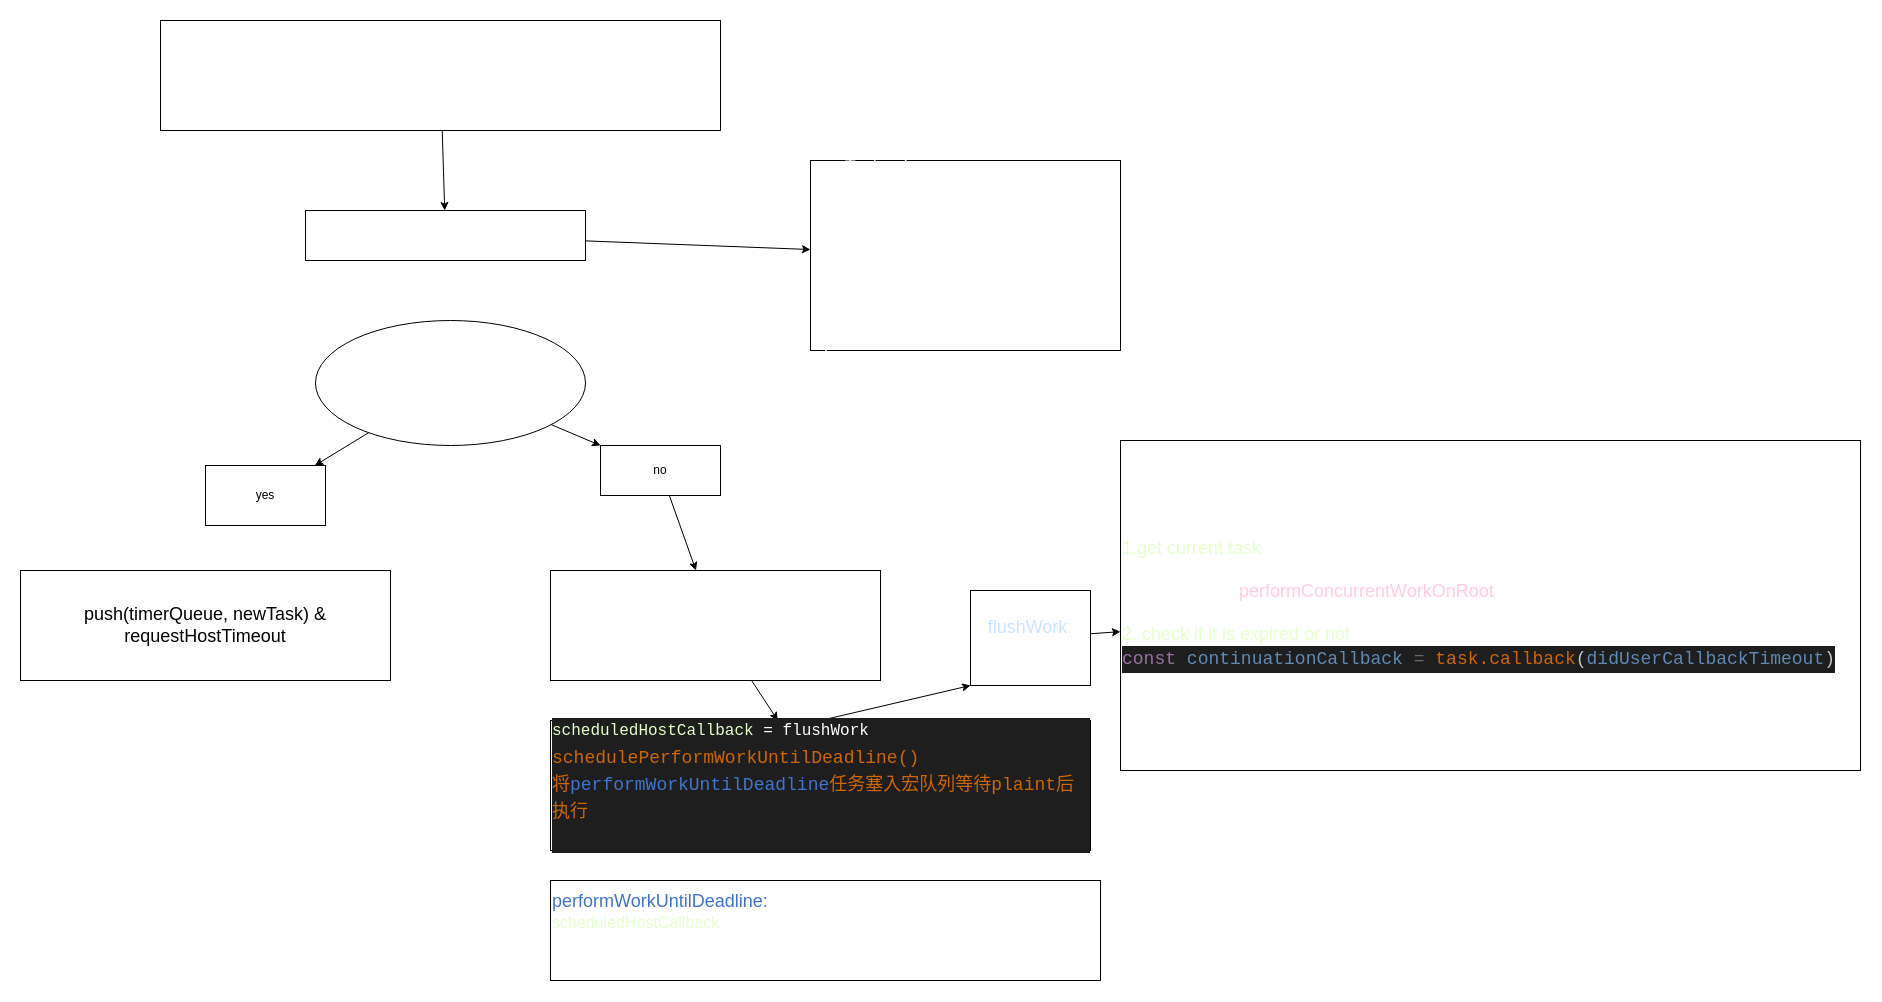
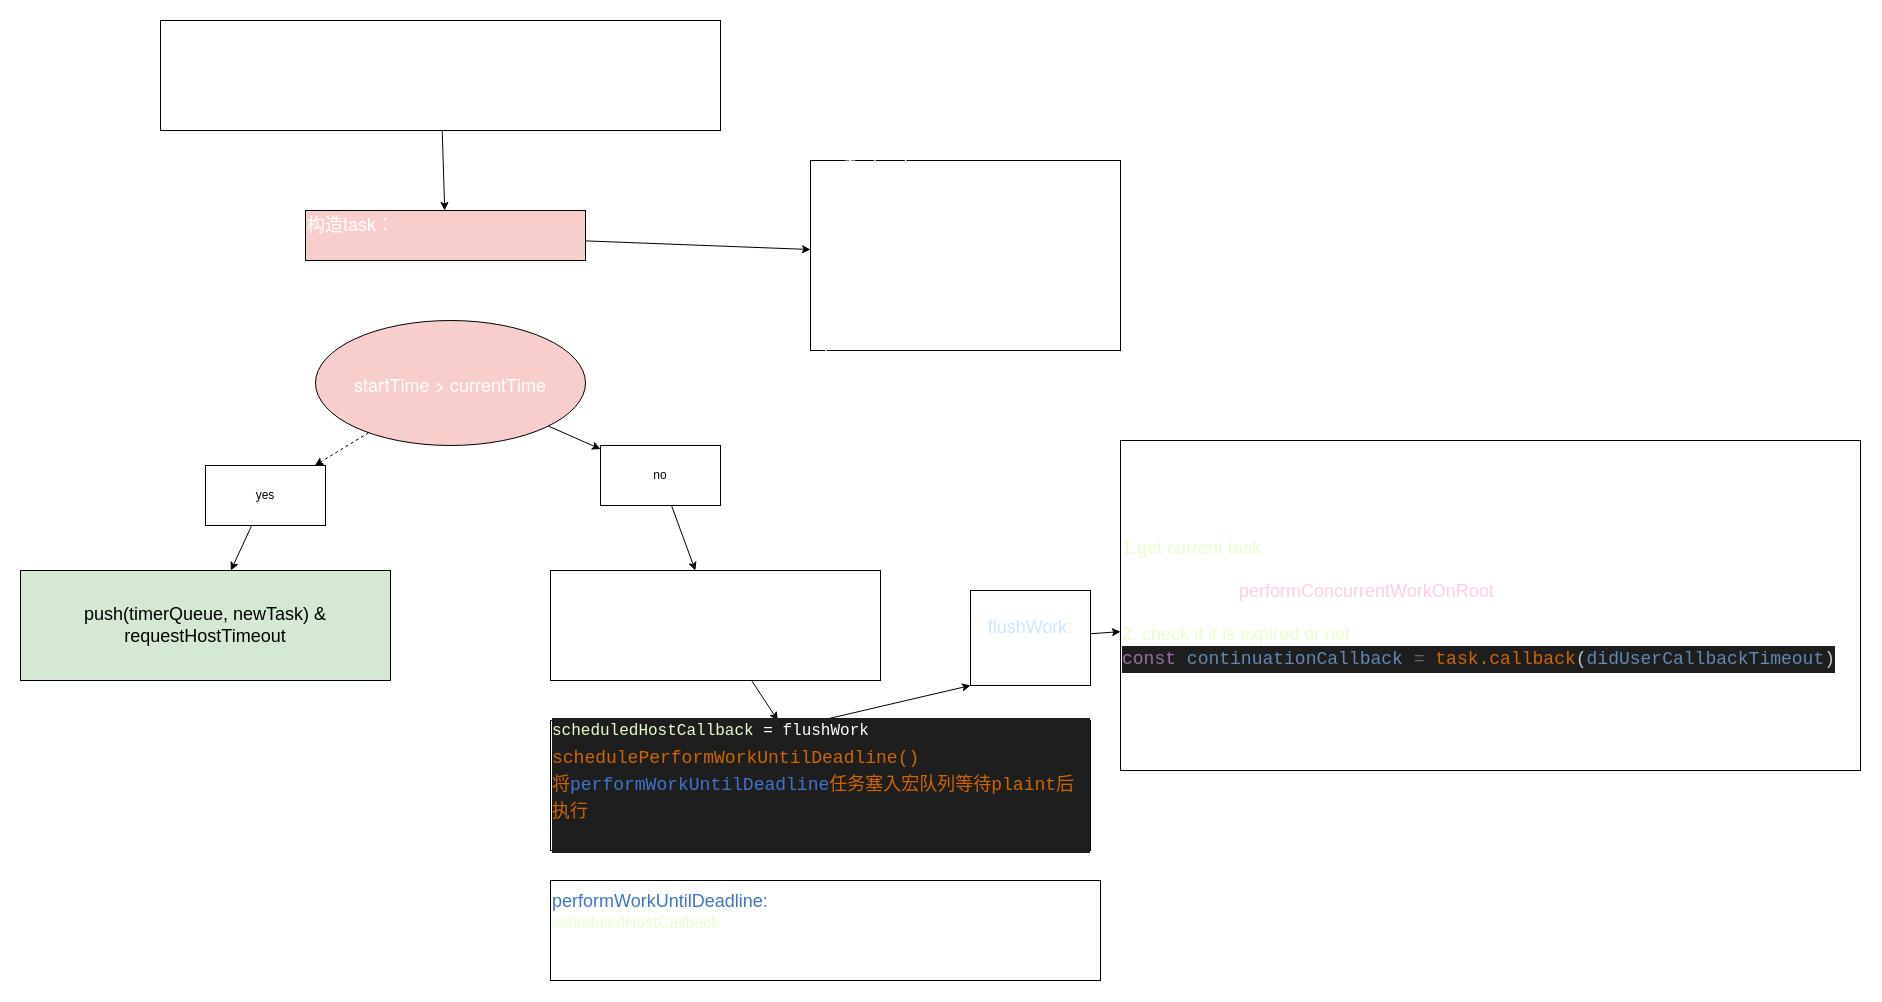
(446, 236) -> (446, 236)
(451, 383) -> (451, 383)
(344, 447) -> (344, 447)
(661, 471) -> (661, 476)
none -> (243, 545)
(206, 626) -> (206, 626)
